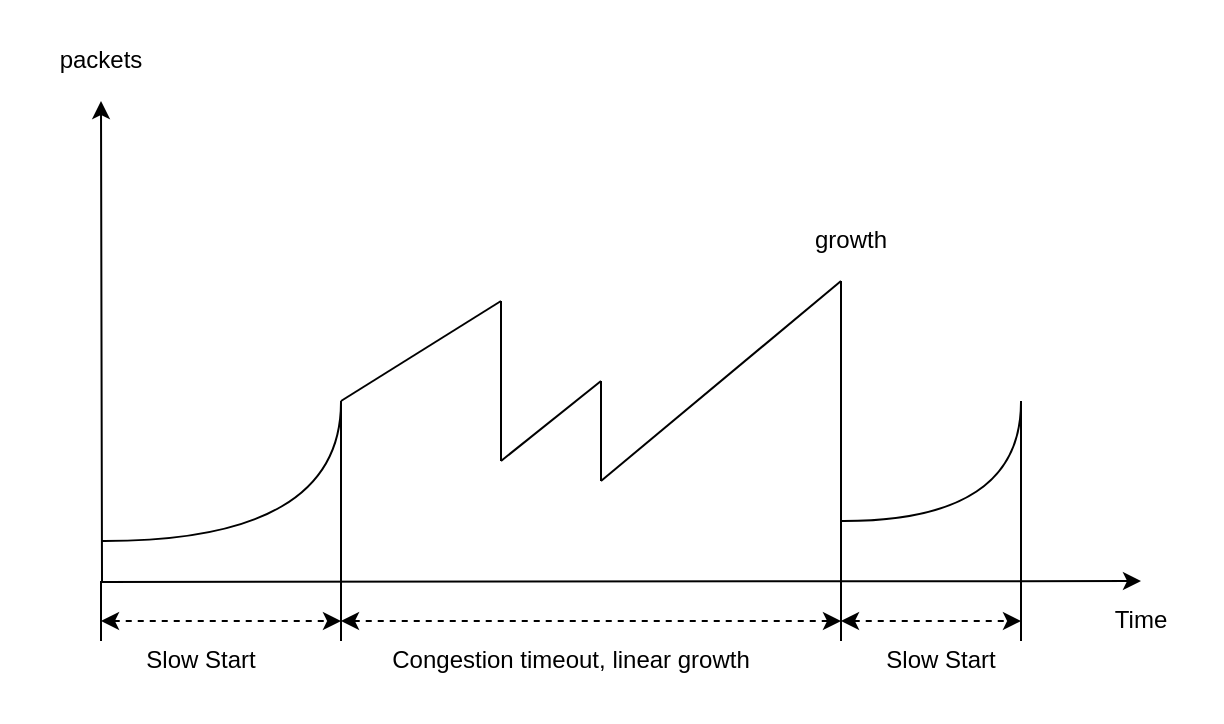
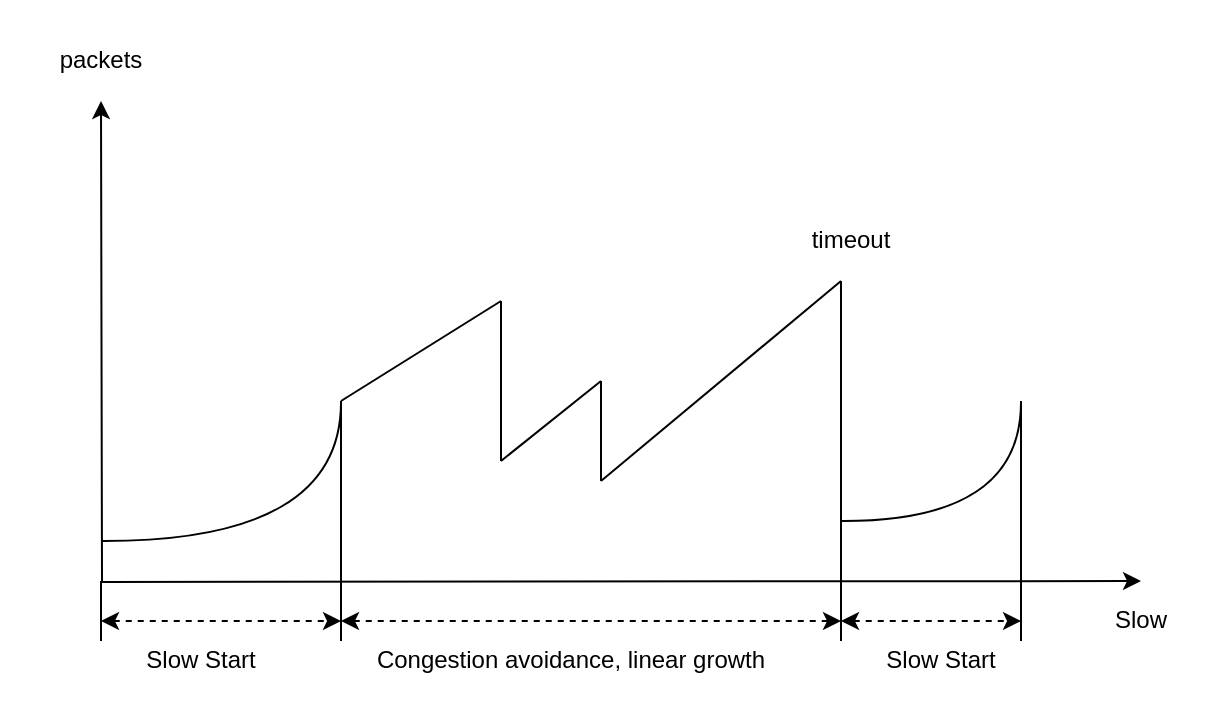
(852, 241) -> (852, 241)
(1142, 621) -> (1142, 621)
(572, 661) -> (572, 661)
